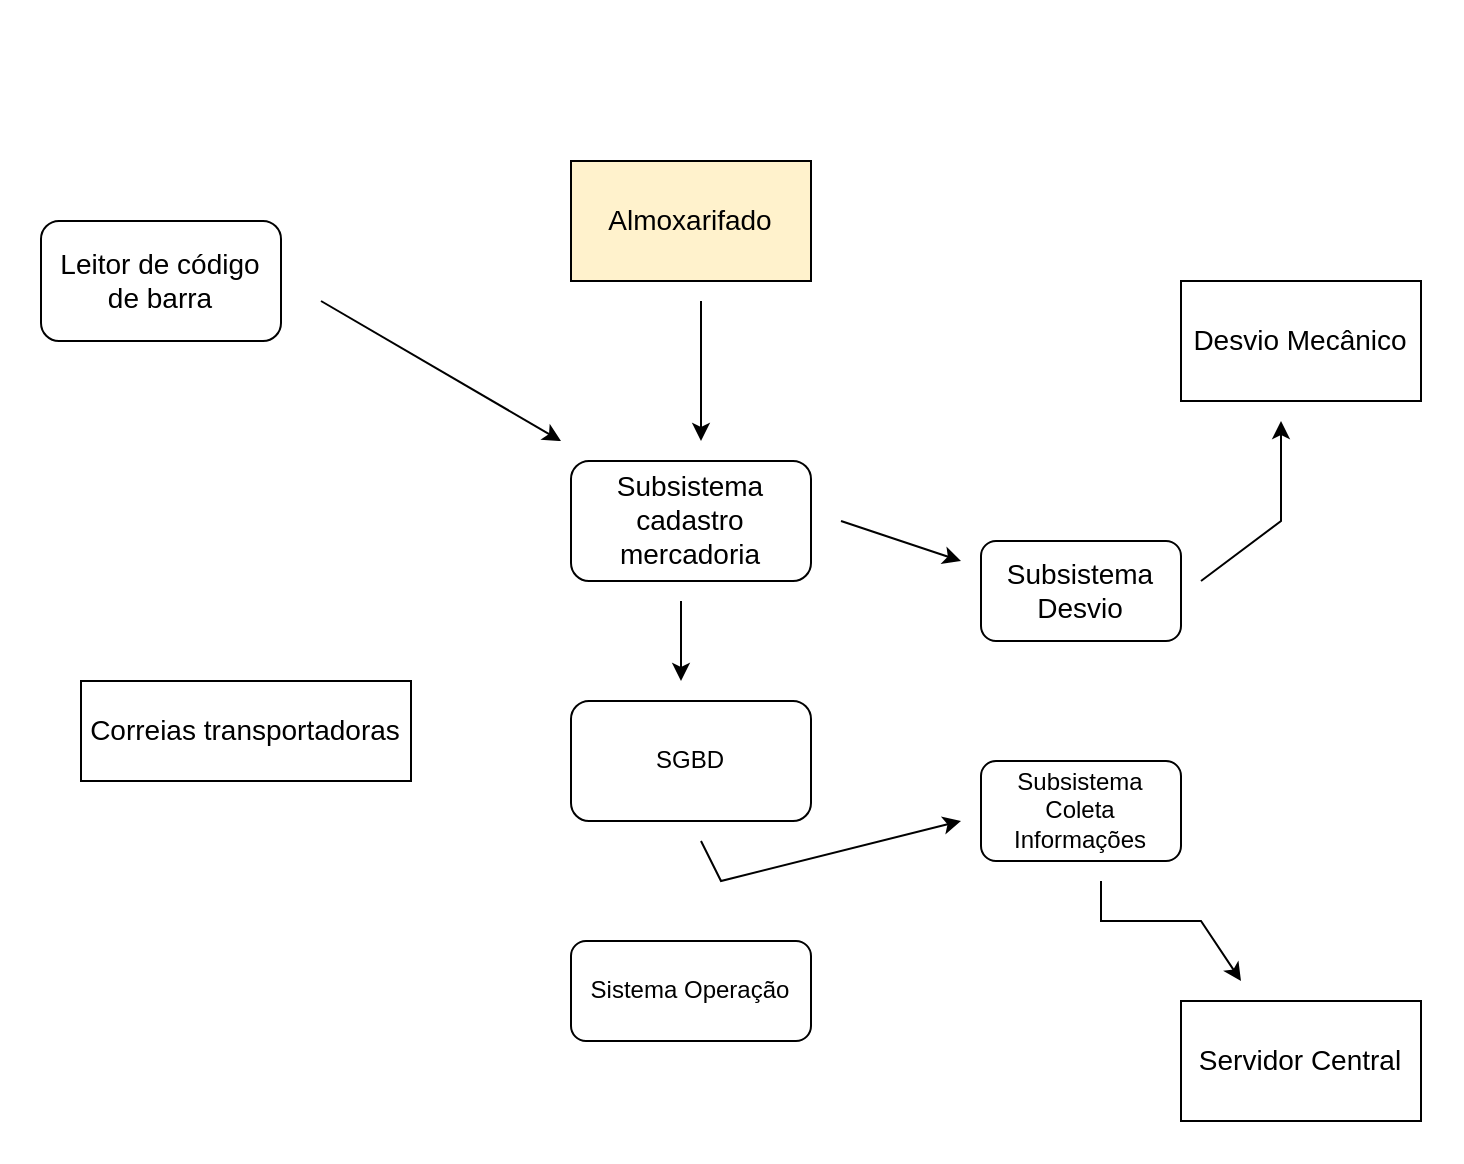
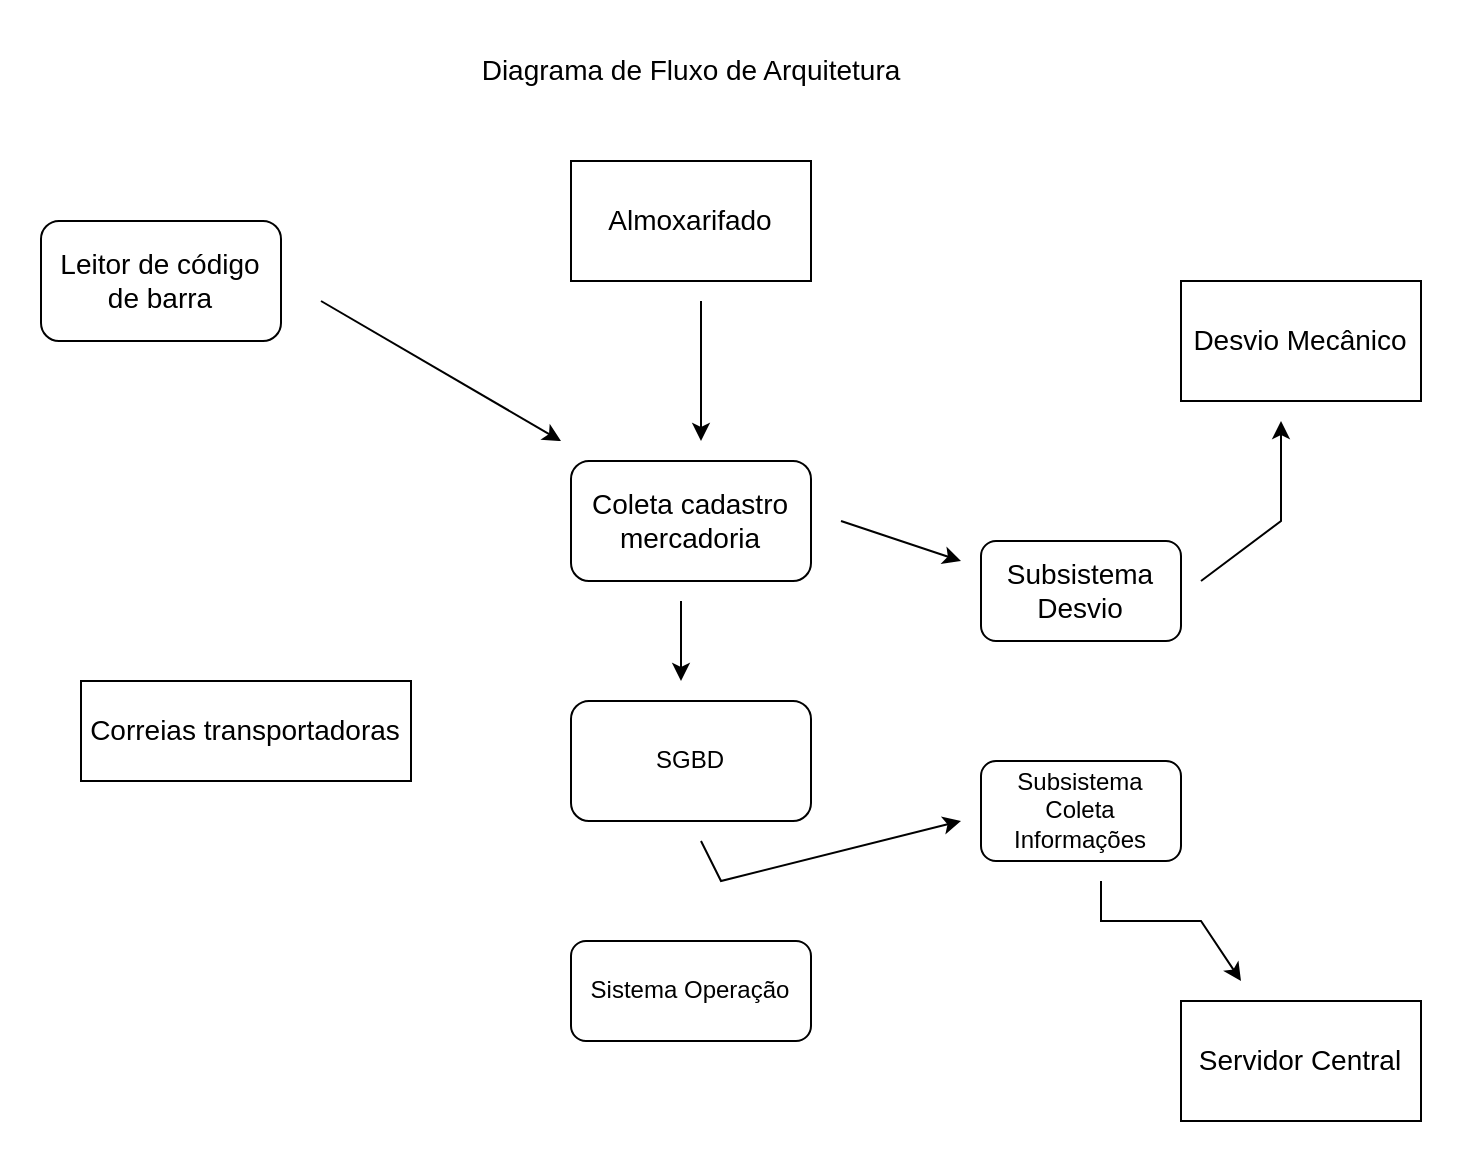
none -> (691, 71)
(691, 221) -> (691, 221)
(691, 521) -> (691, 521)
